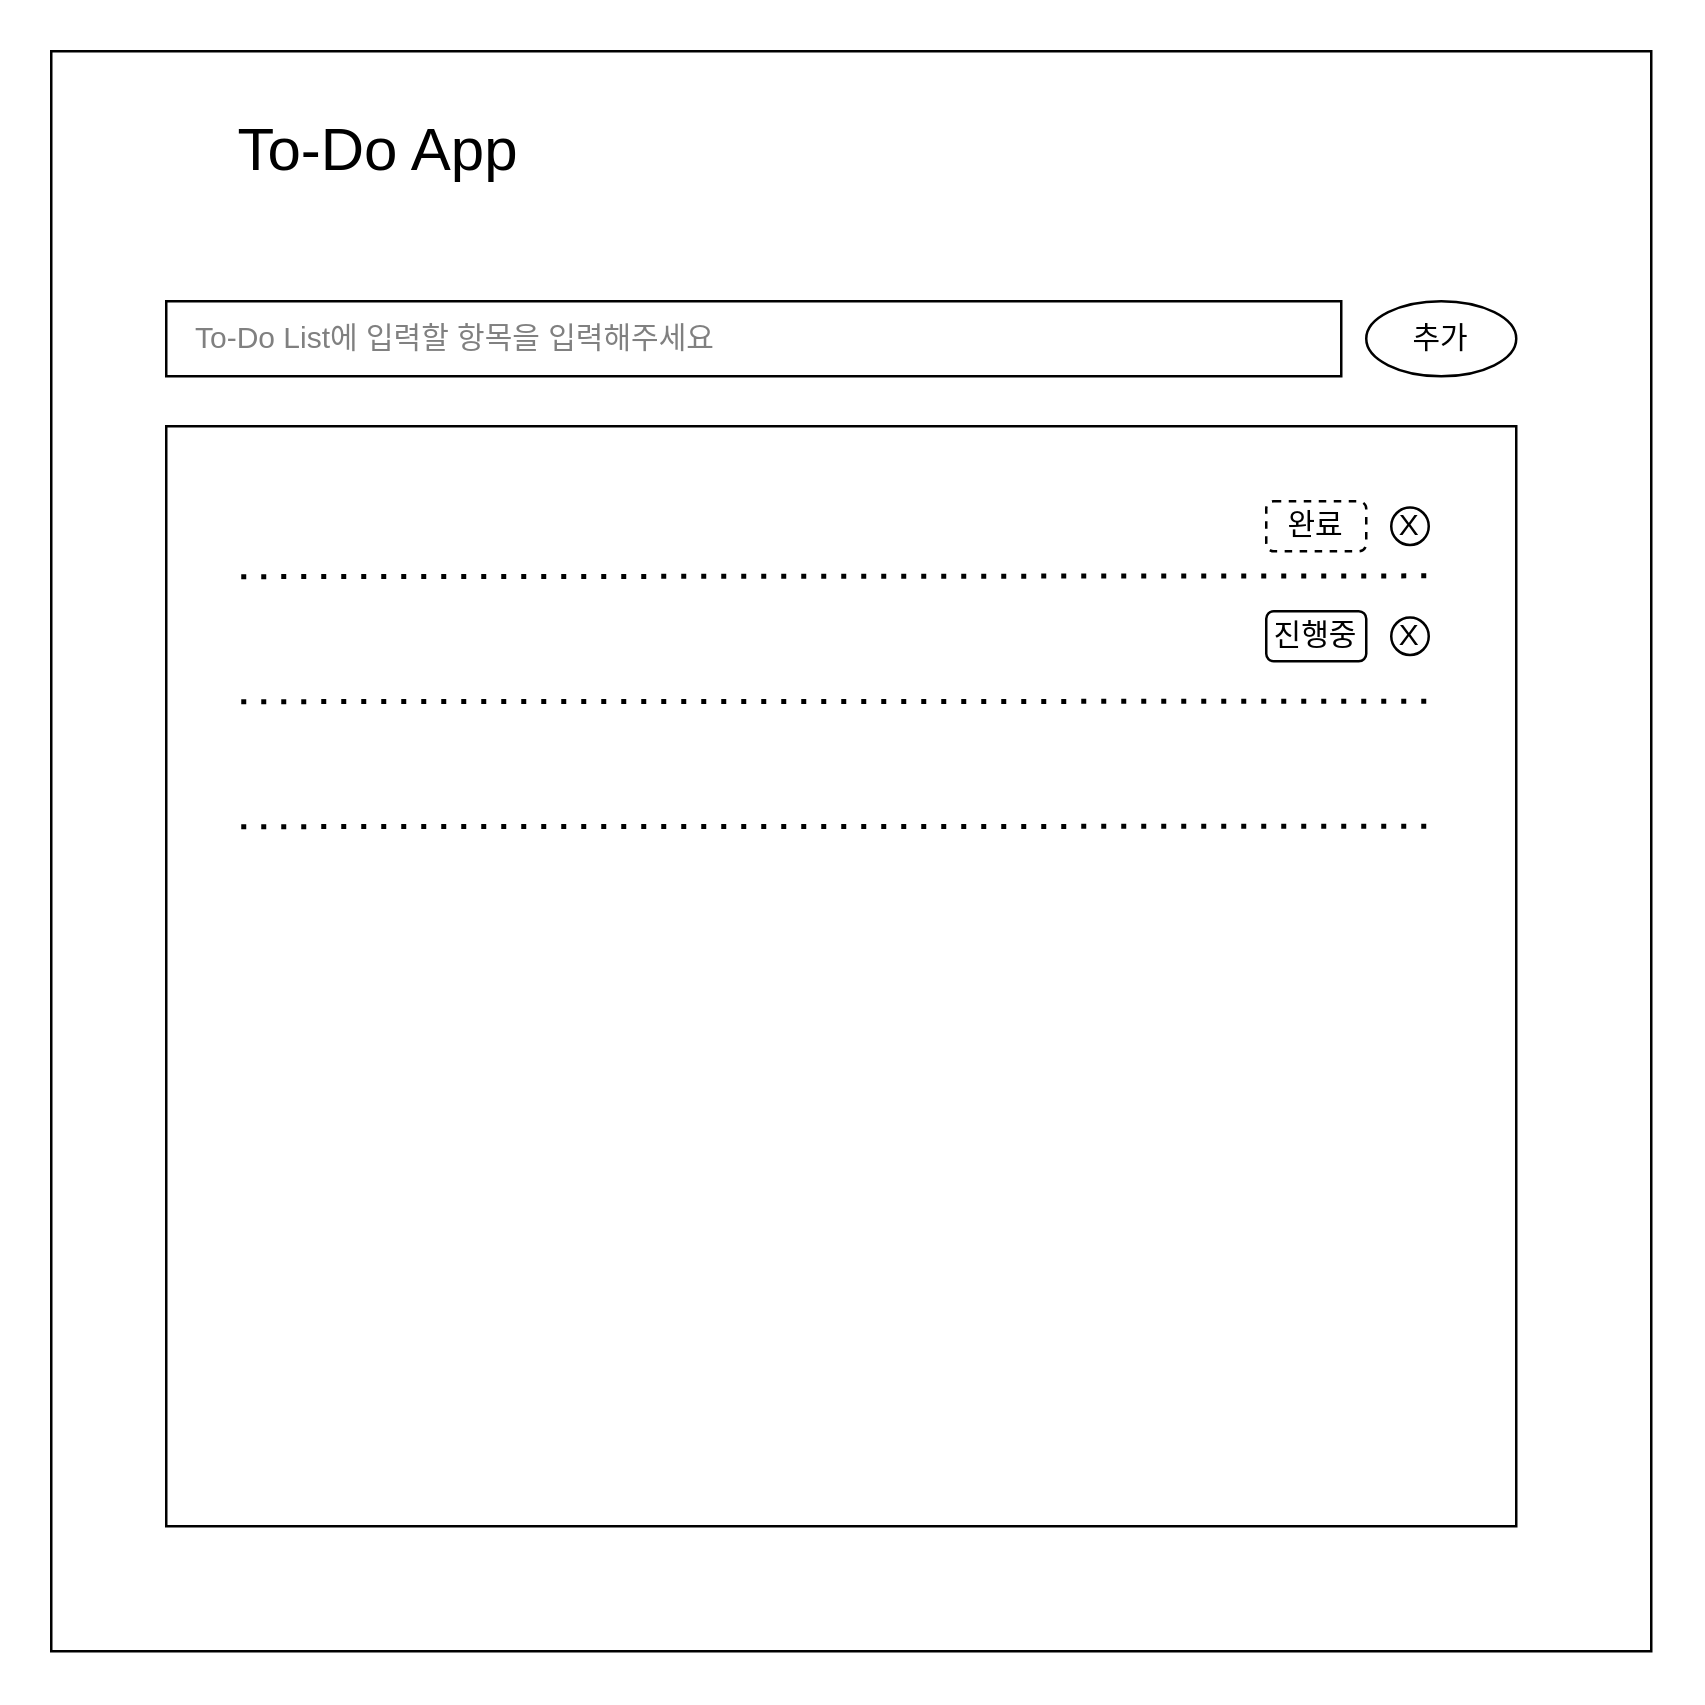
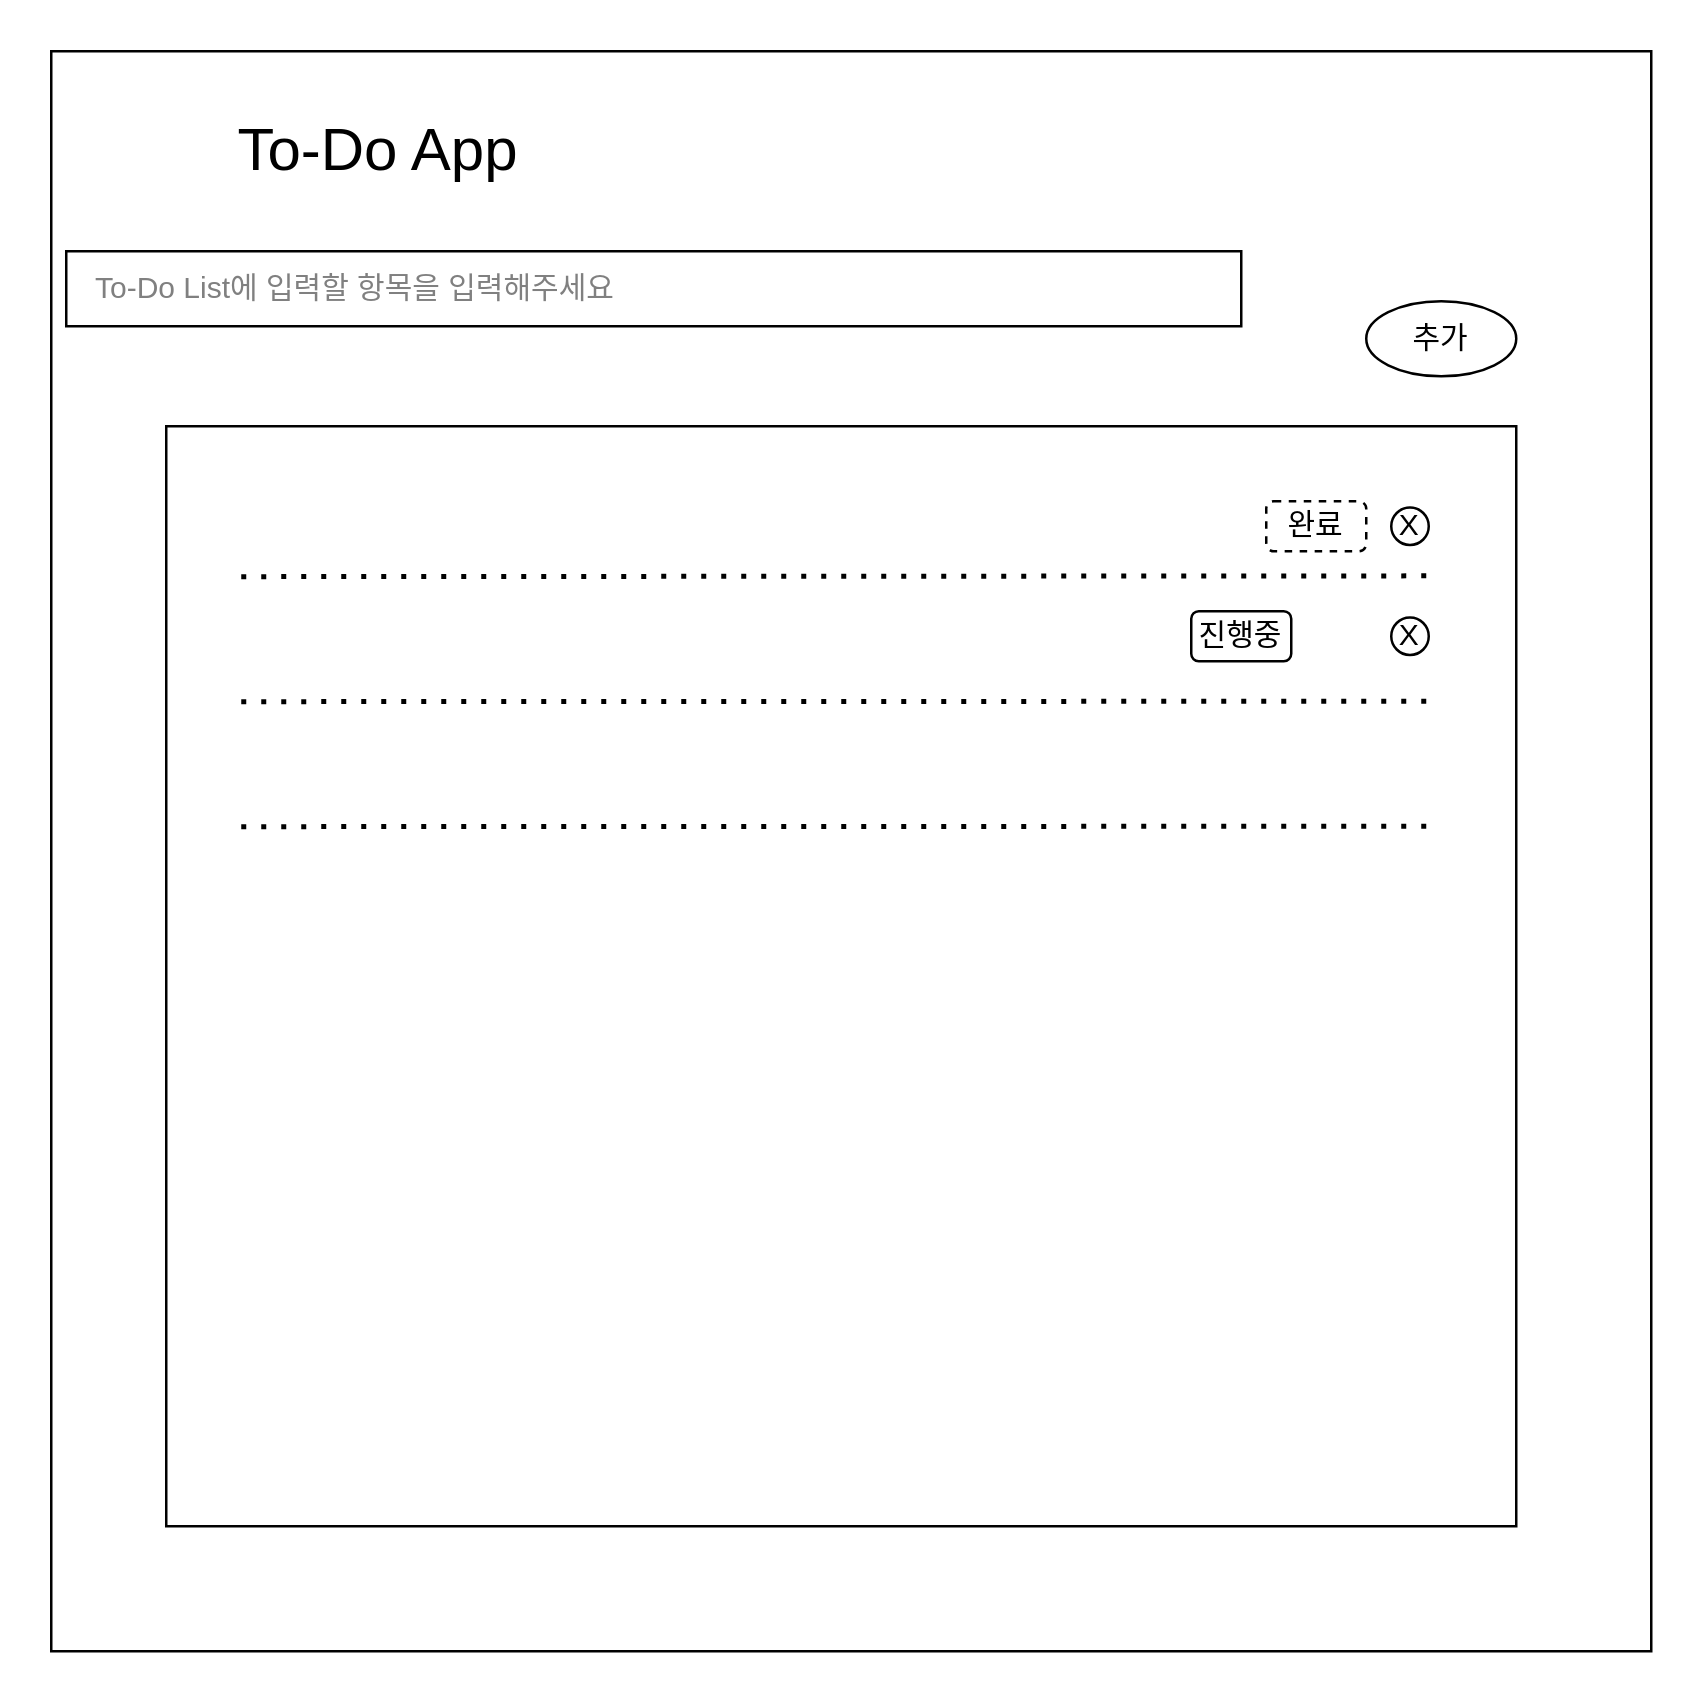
(754, 339) -> (654, 289)
(1316, 636) -> (1241, 636)
